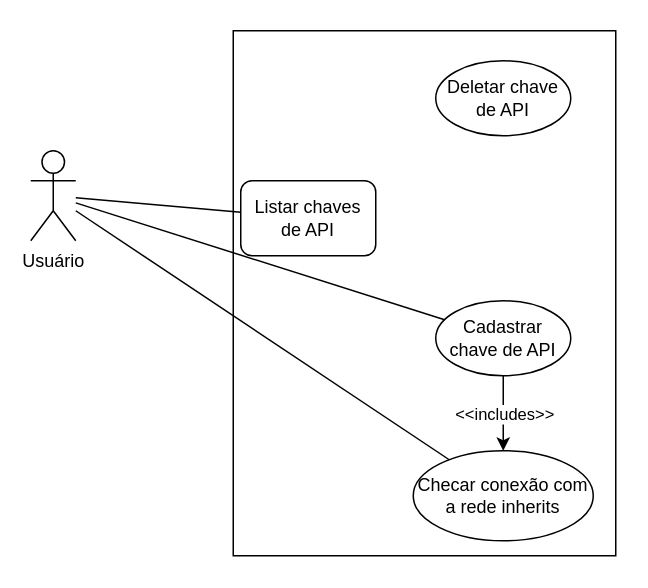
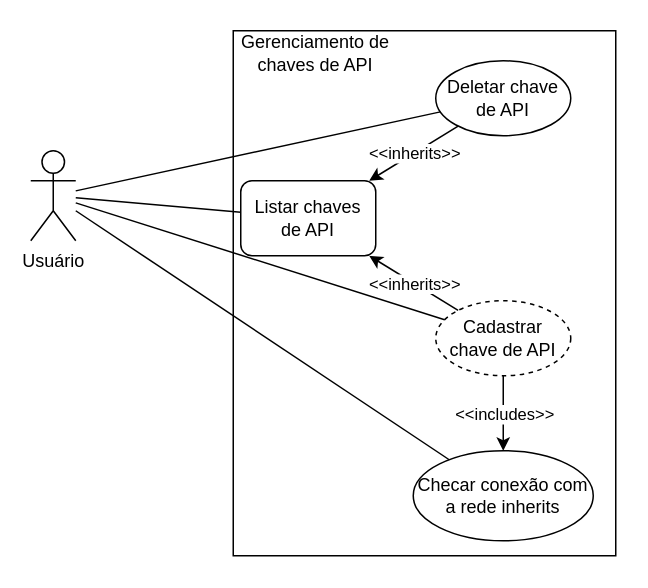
none -> (316, 53)
none -> (258, 151)
none -> (418, 151)
none -> (418, 286)
(503, 338) -> (503, 338)
